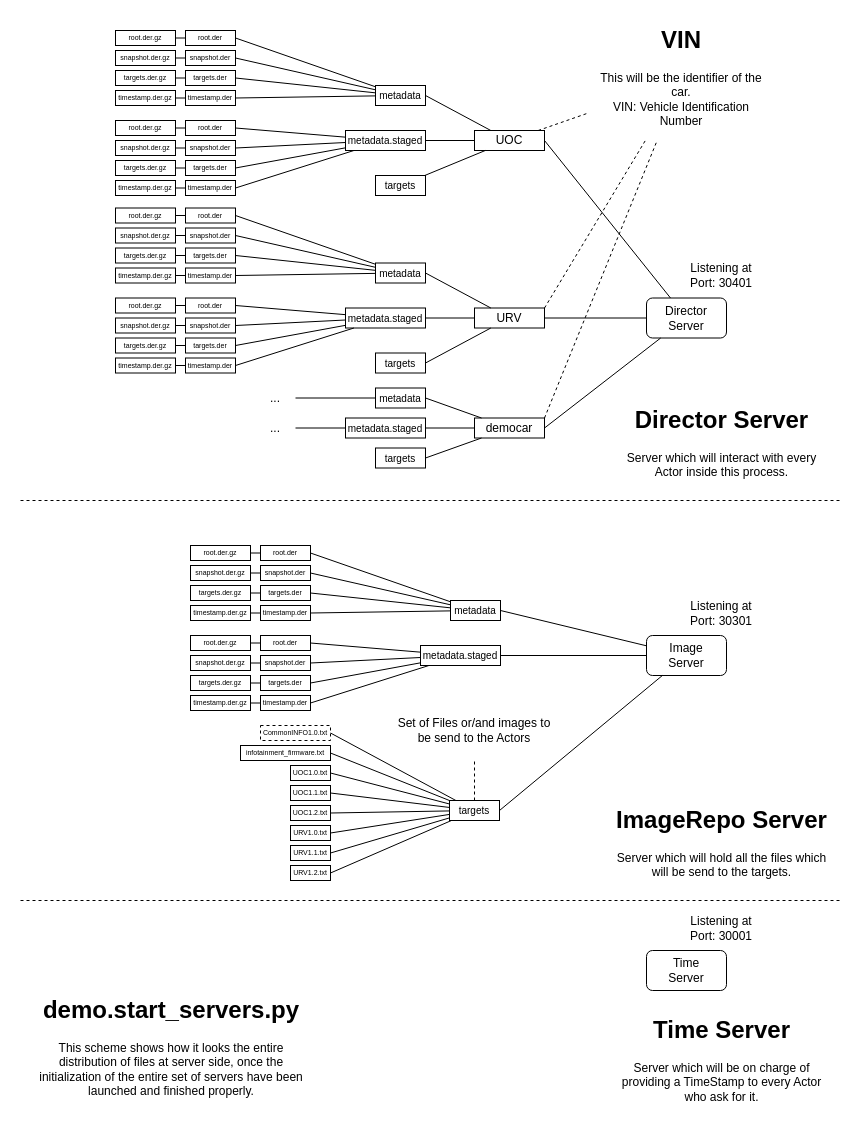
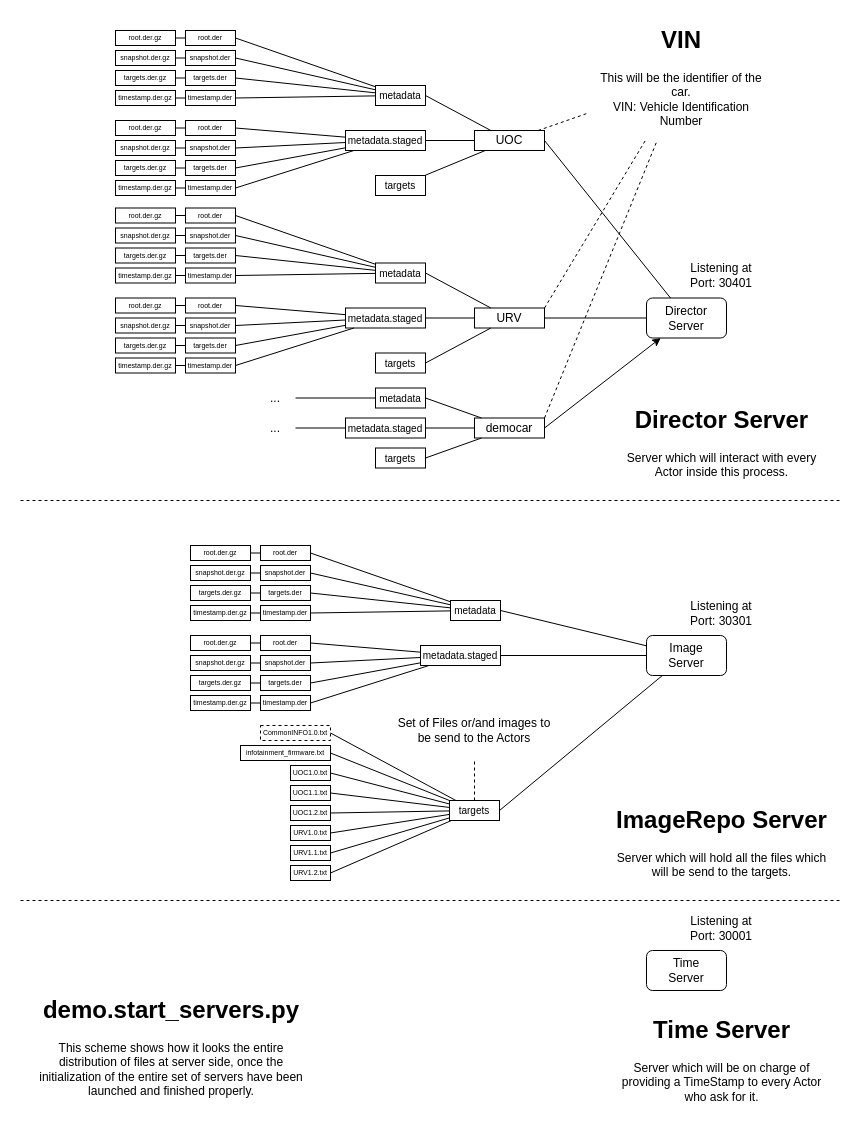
(657, 341) -> (654, 343)
